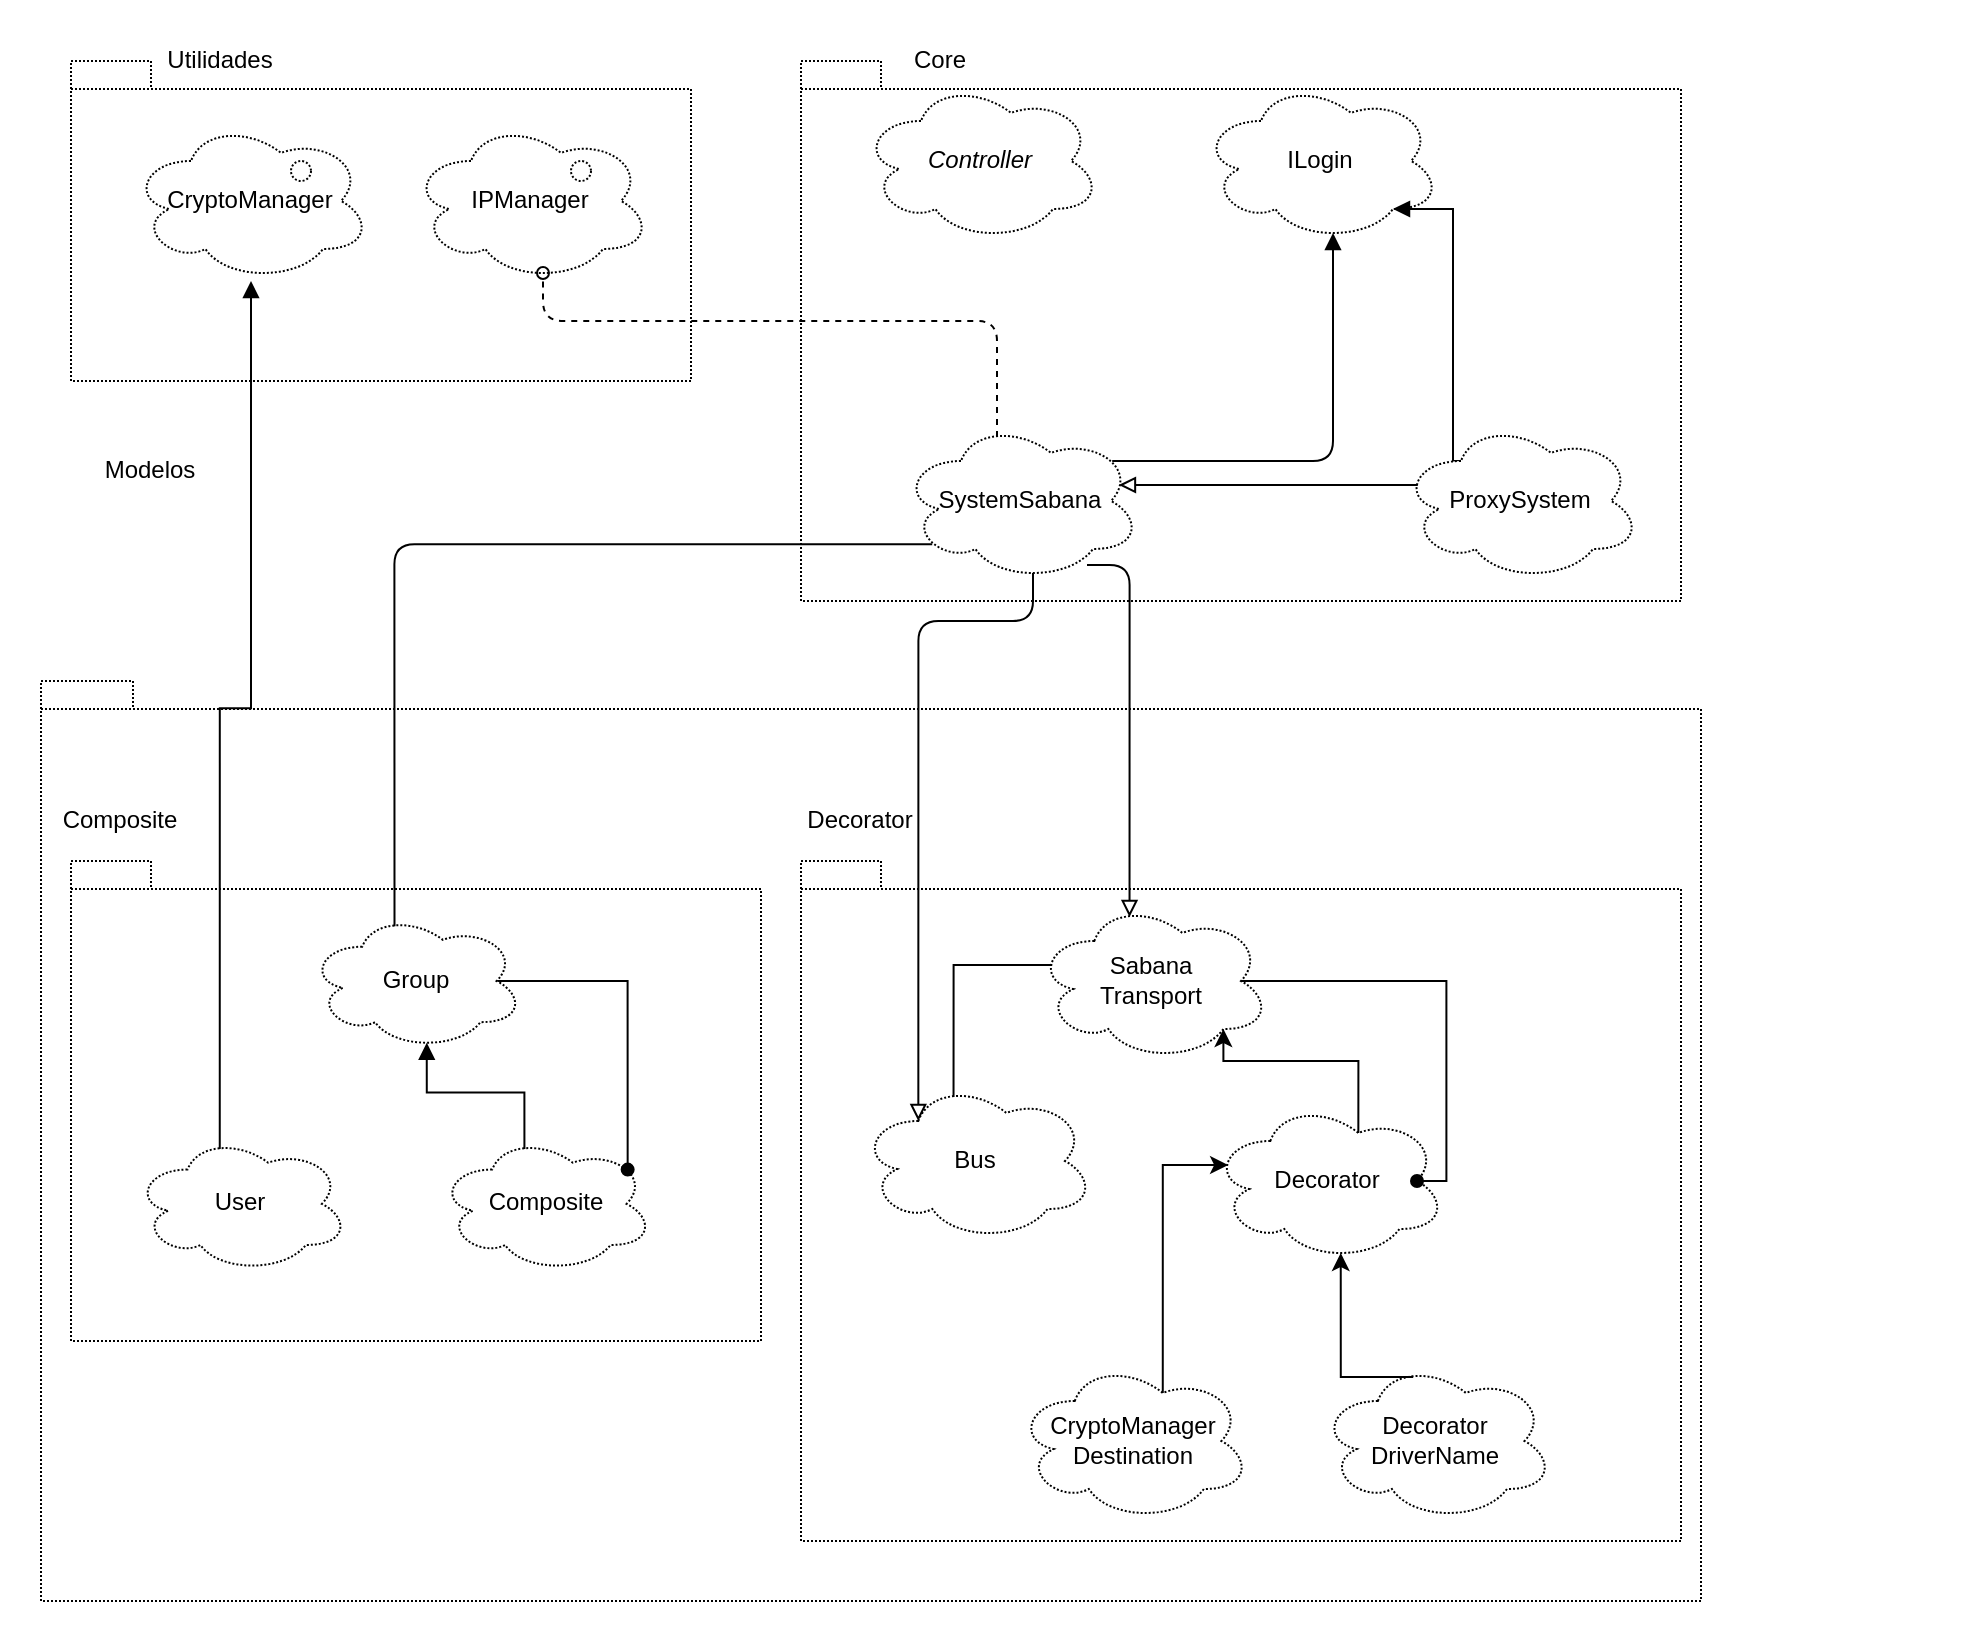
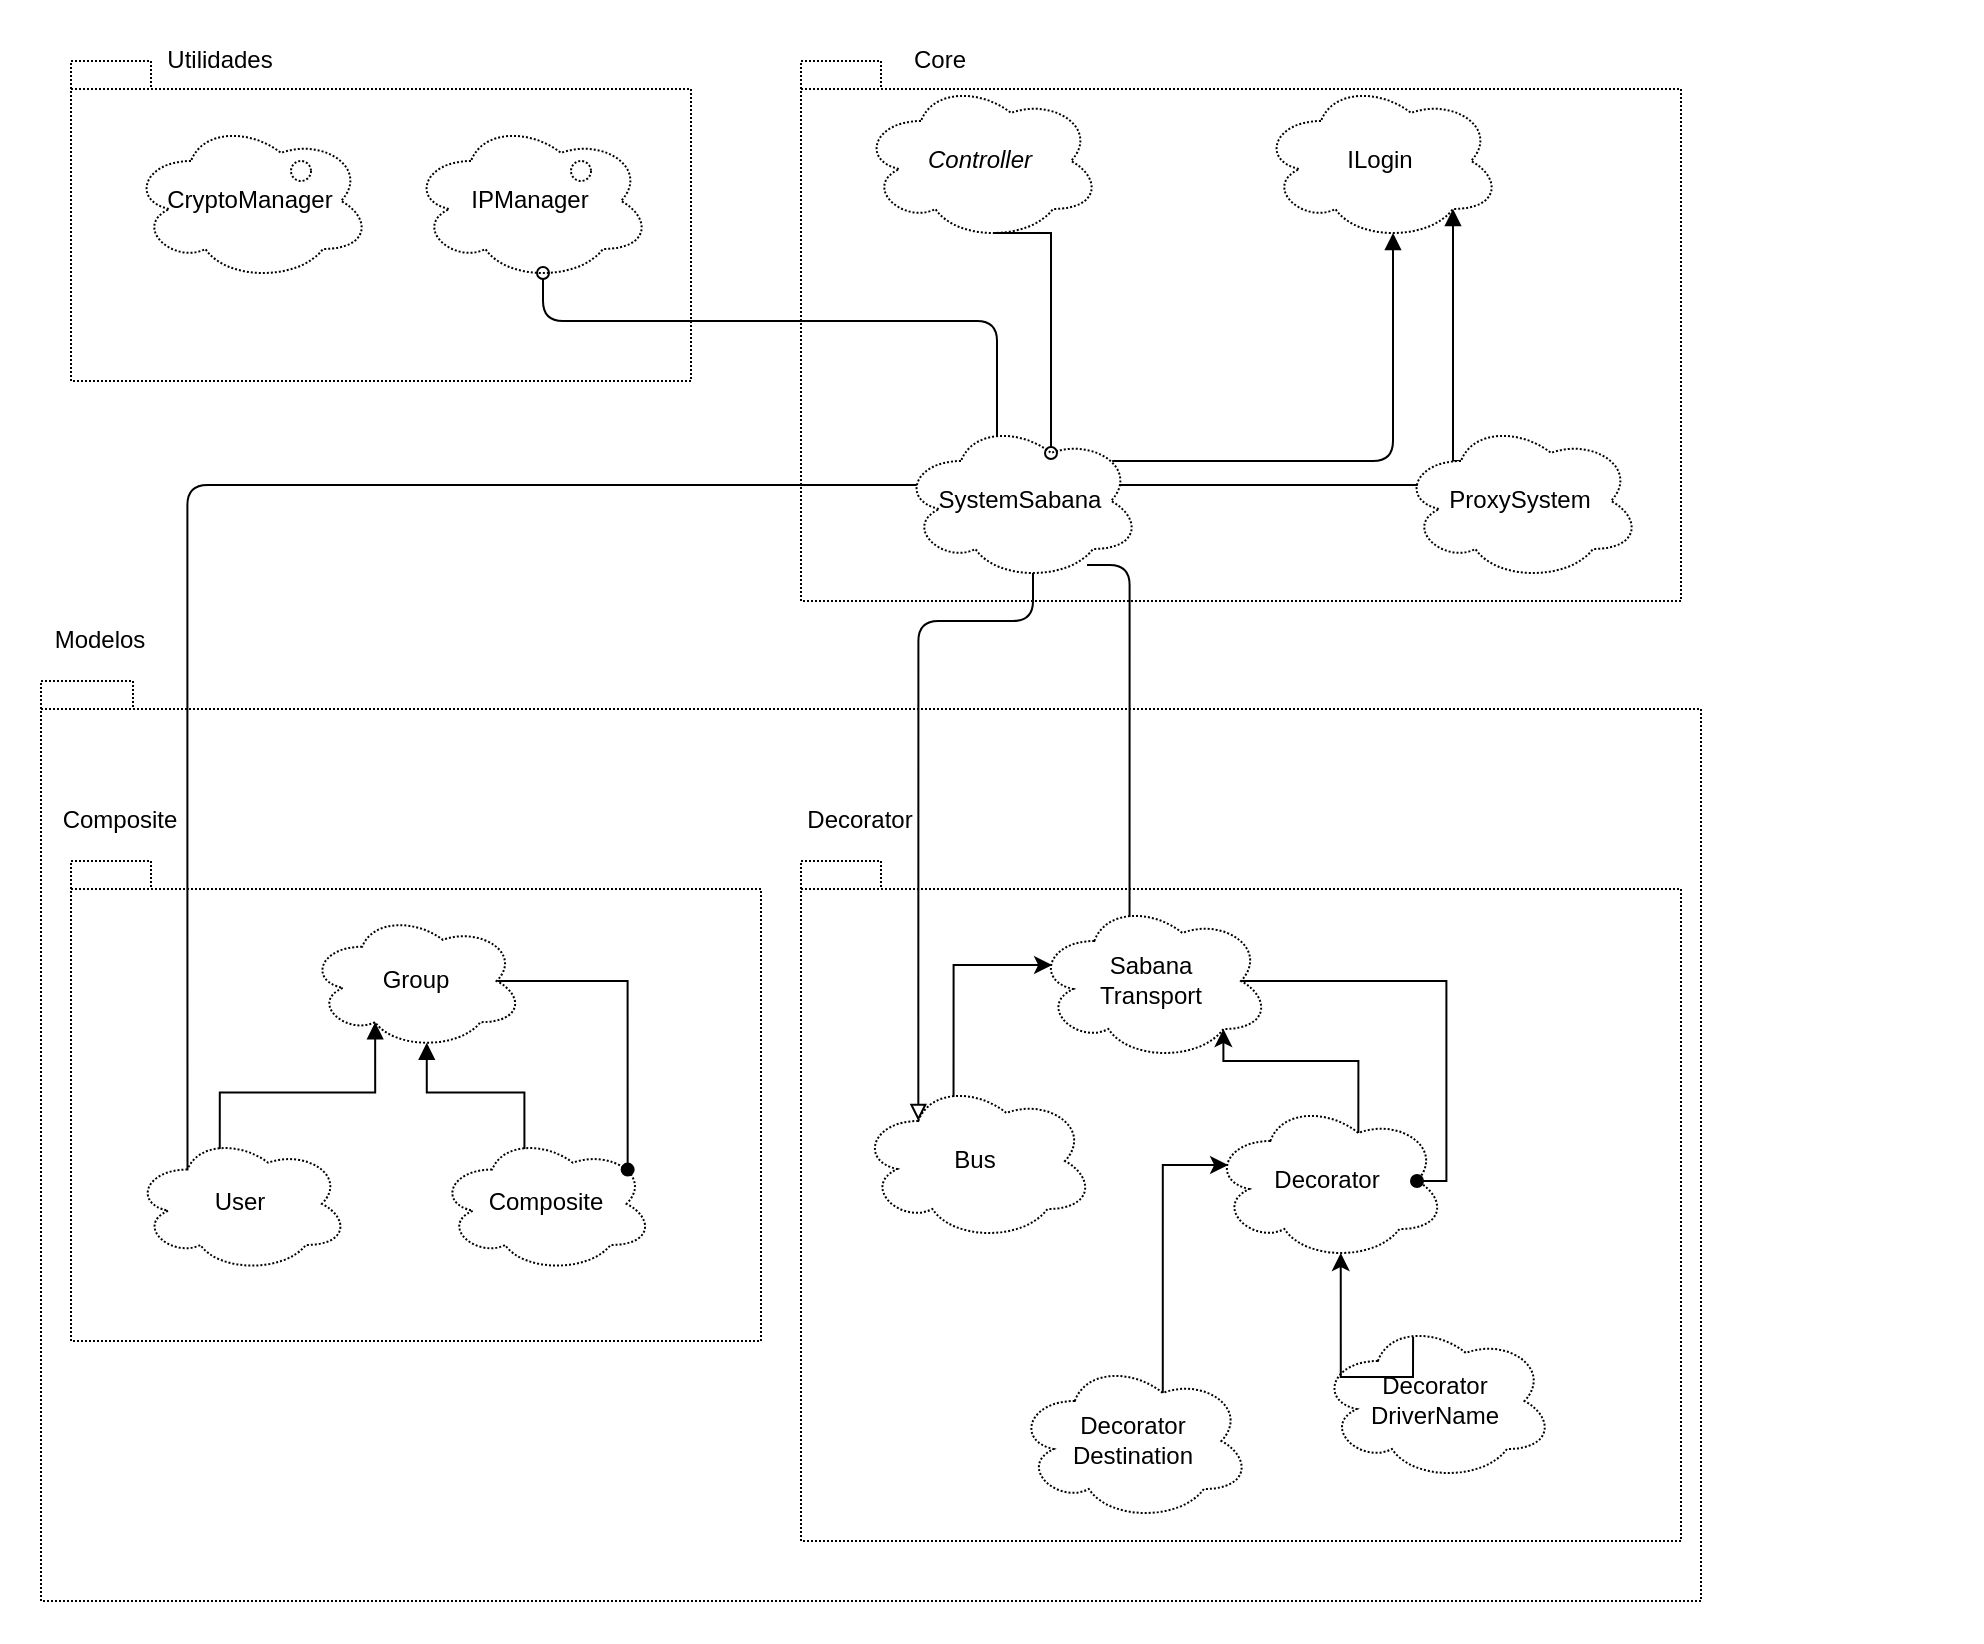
(1321, 161) -> (1381, 161)
none -> (1051, 311)
(805, 321) -> (805, 321)
(151, 471) -> (101, 641)
none -> (217, 485)
(1136, 485) -> (1129, 485)
(480, 544) -> none
(247, 708) -> (323, 1092)
(1130, 899) -> (1130, 907)
(1042, 965) -> (1037, 965)
(1134, 1441) -> (1134, 1441)
(1437, 1441) -> (1437, 1401)
